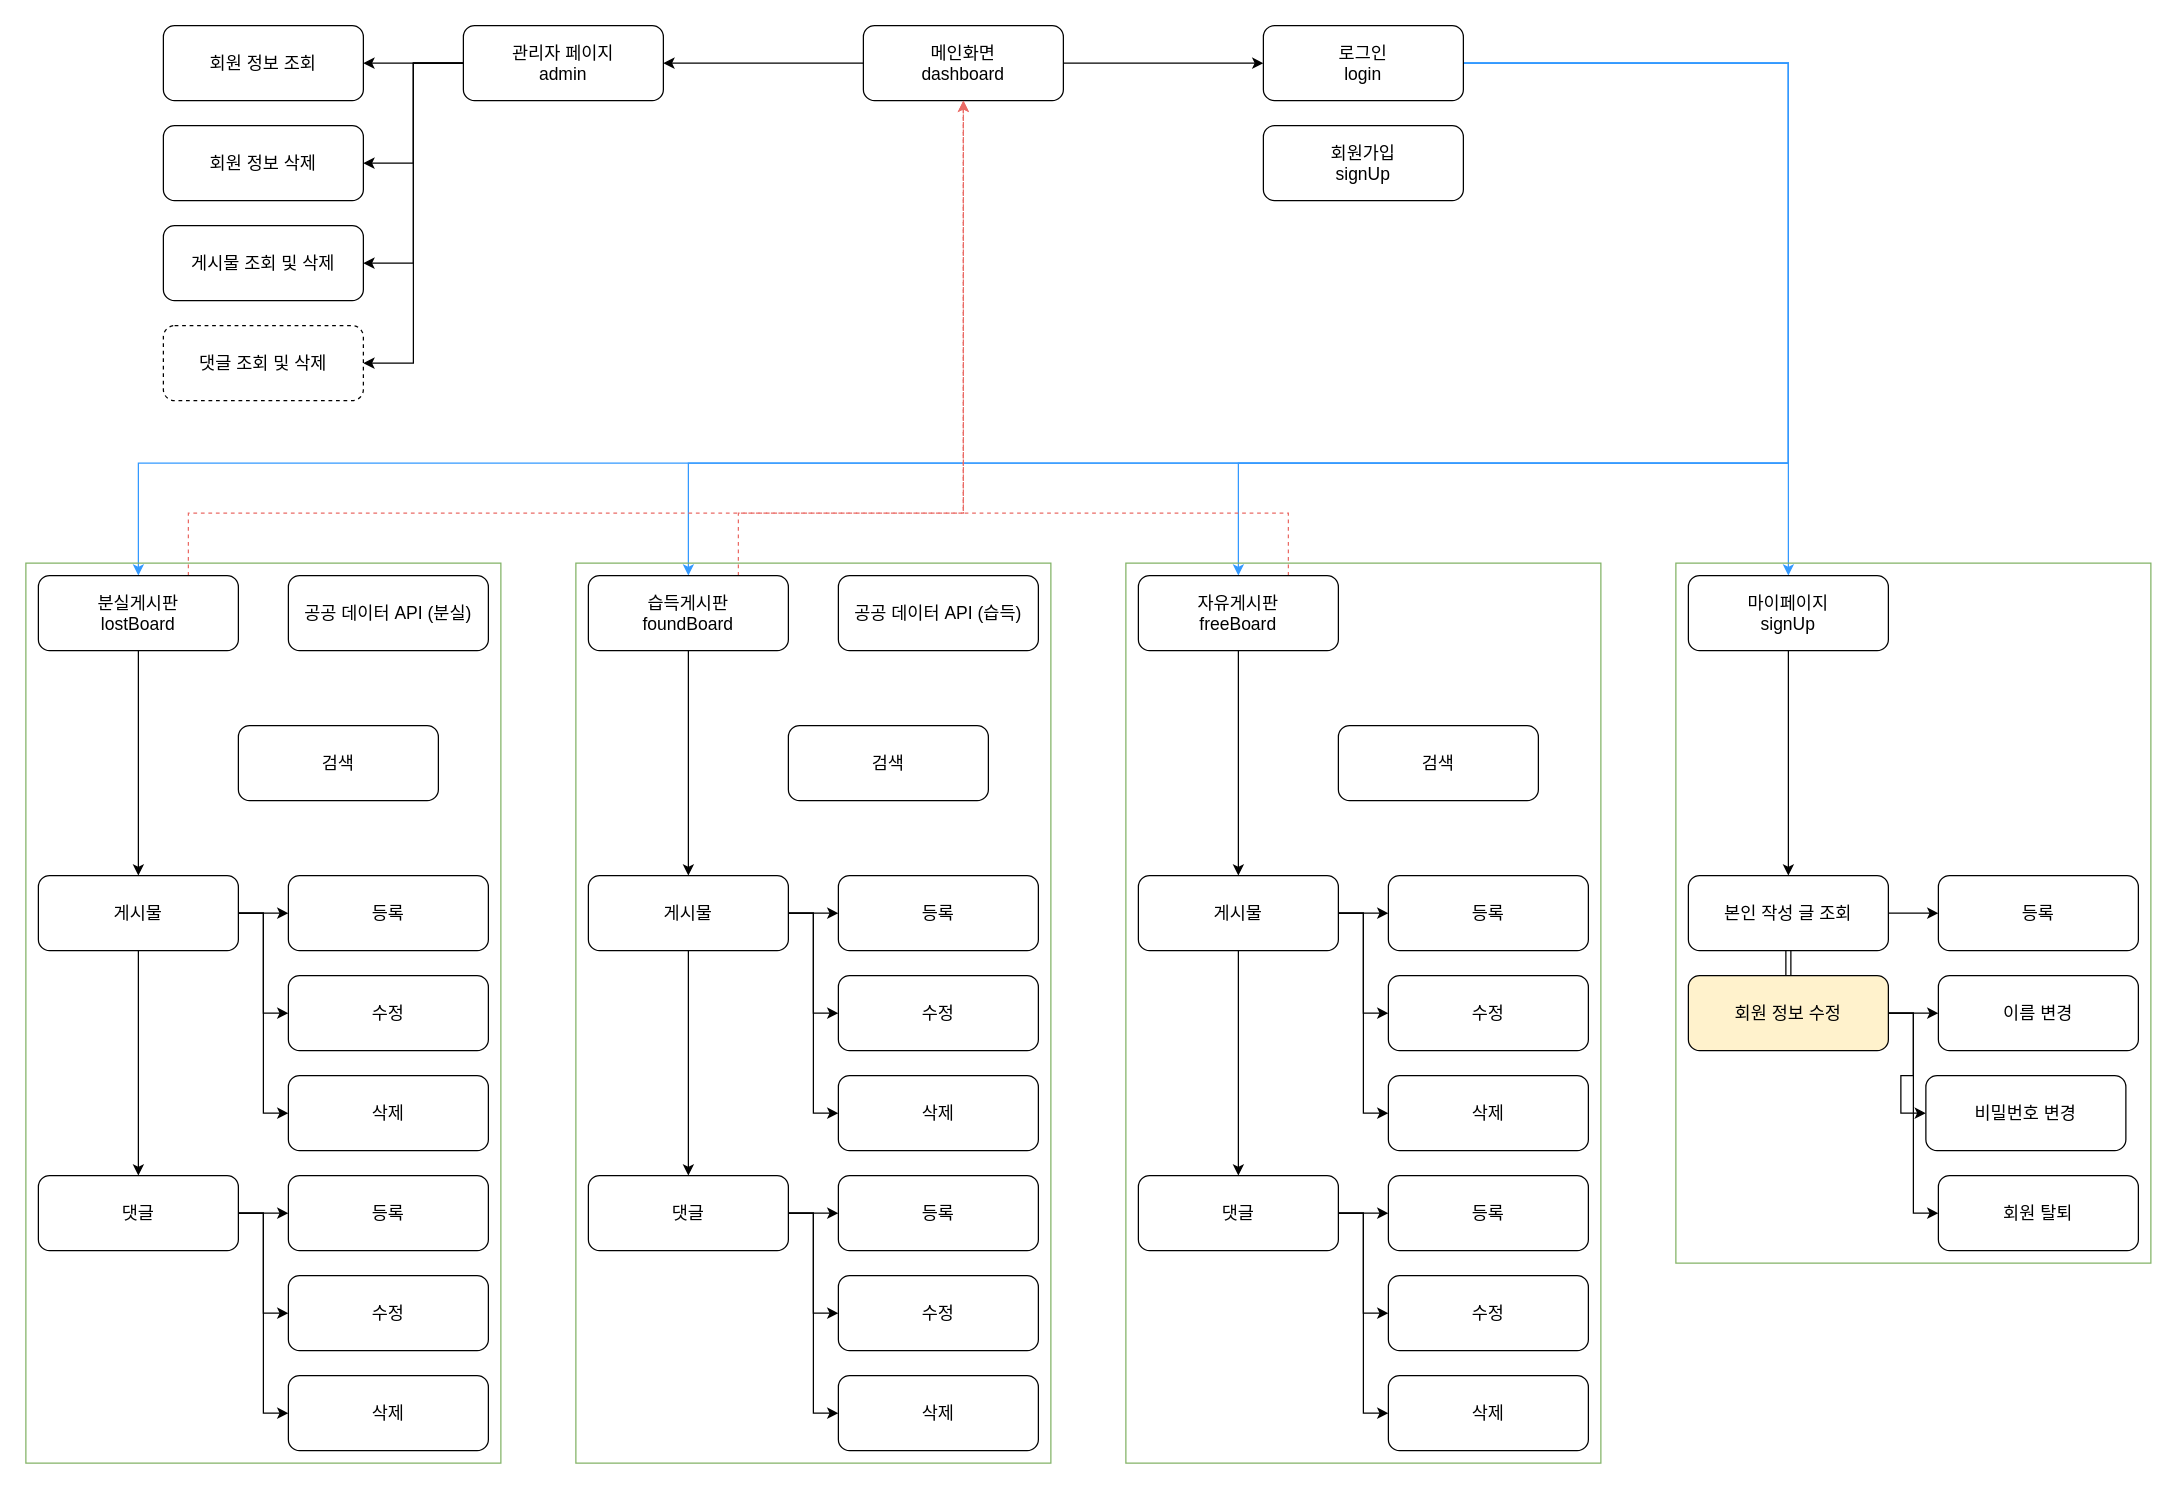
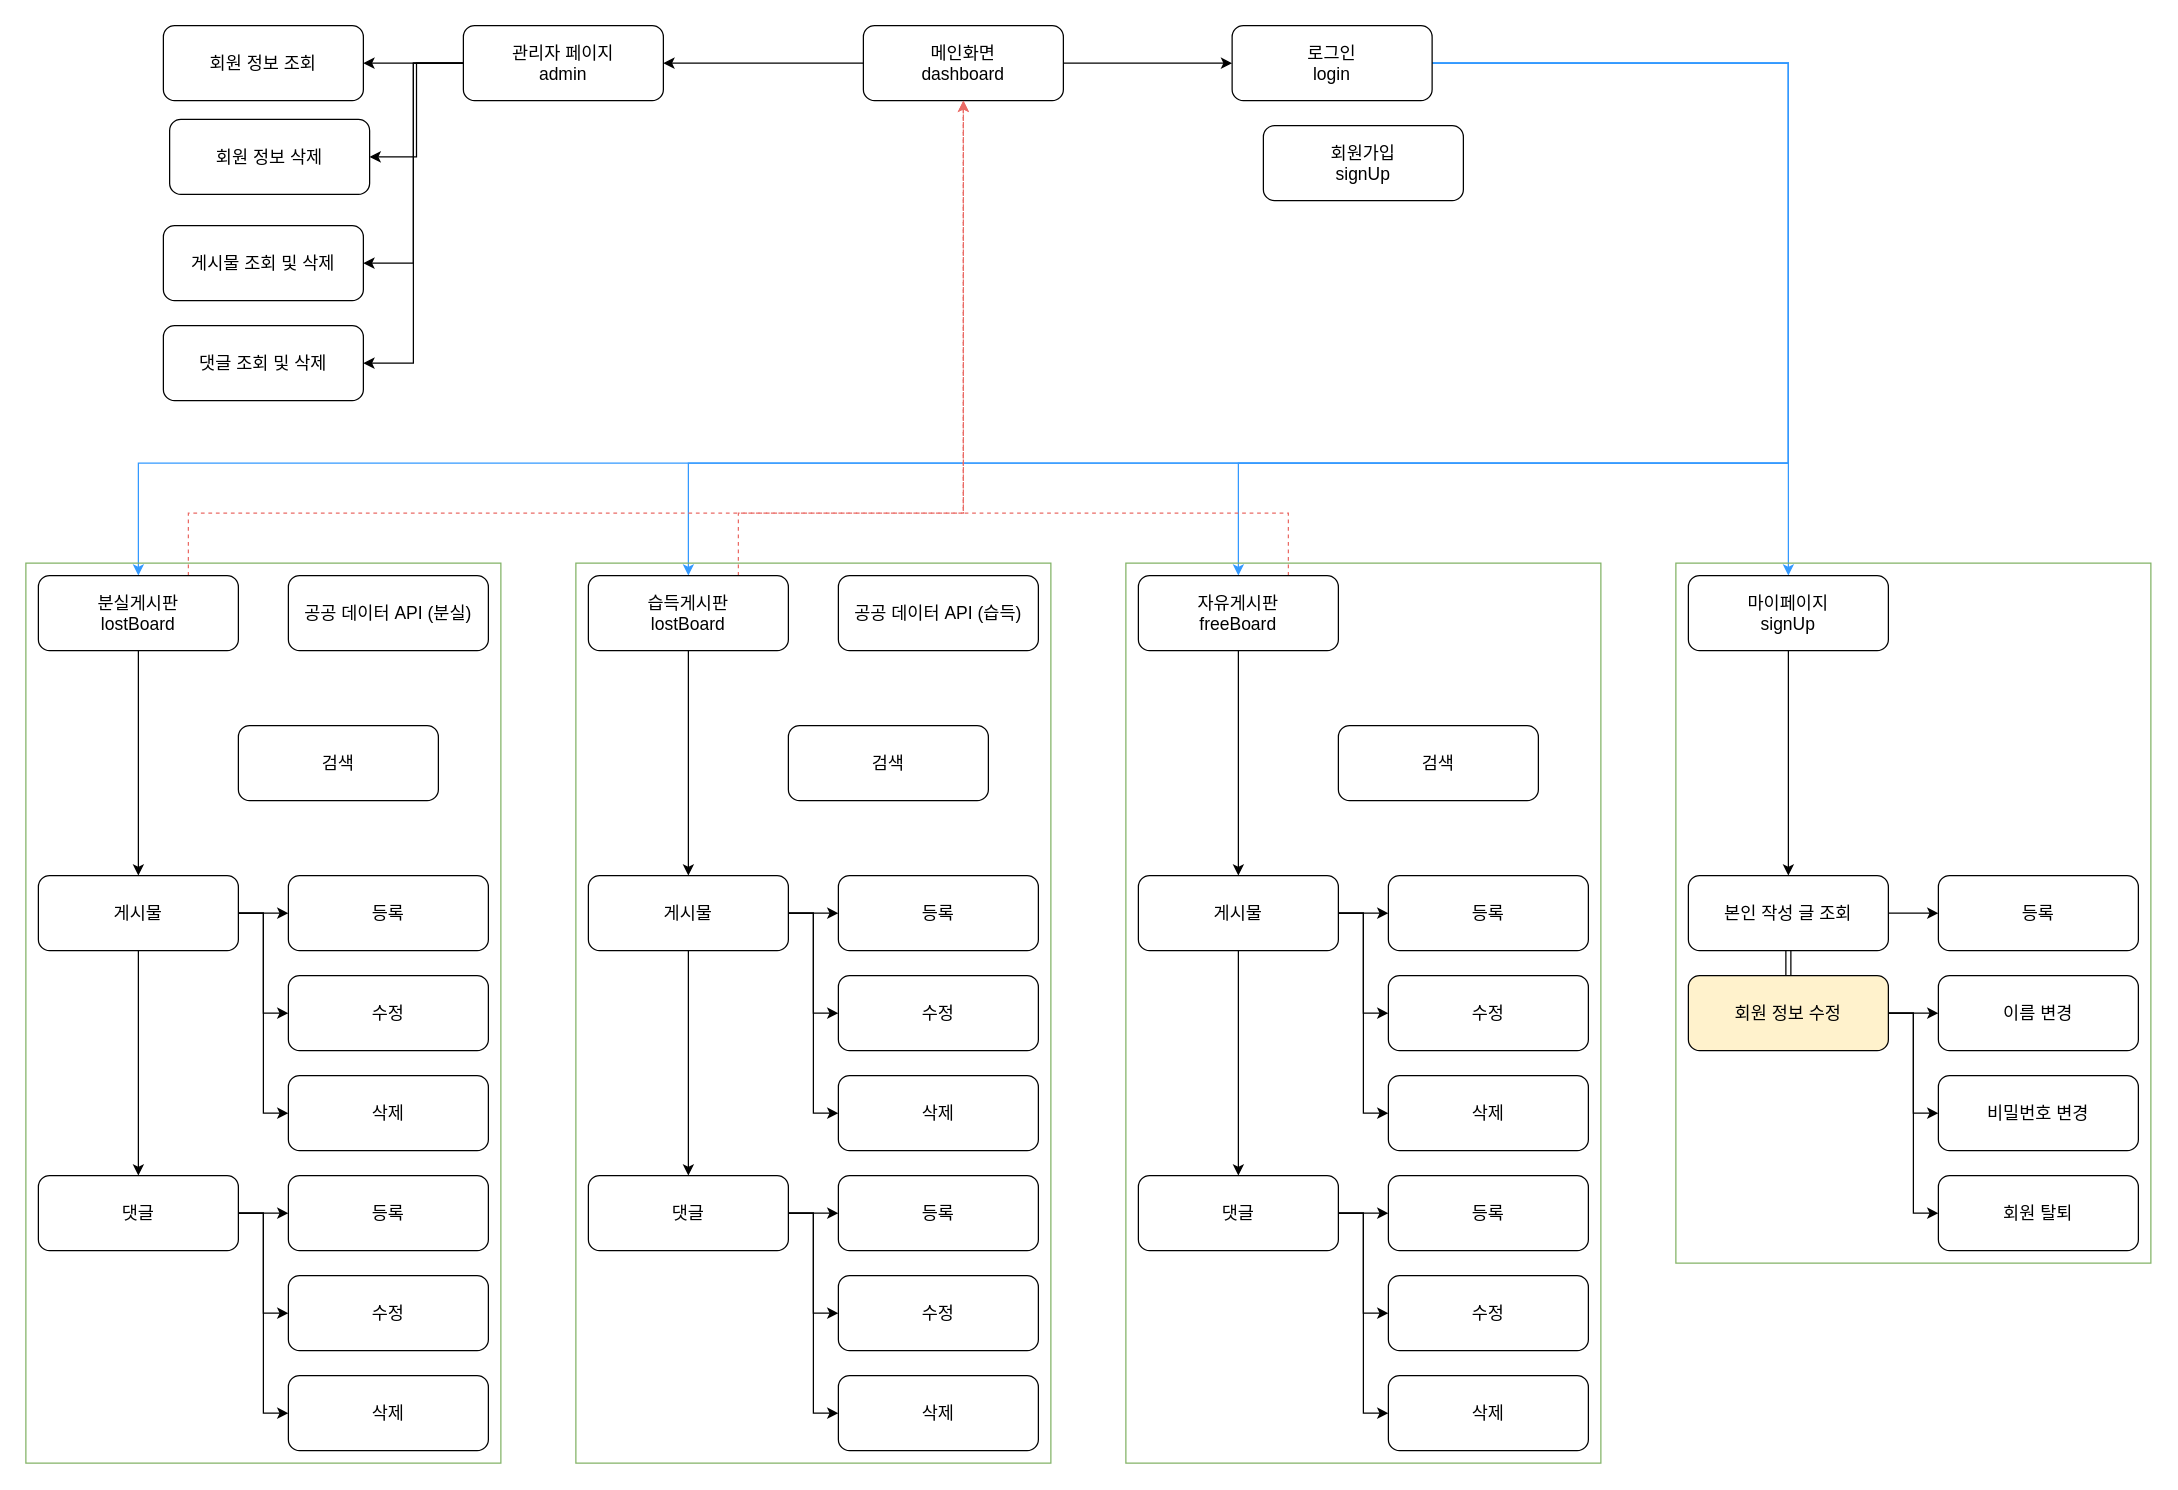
(1363, 63) -> (1332, 63)
(263, 163) -> (269, 157)
(263, 363) -> (263, 363)
(688, 613) -> (688, 613)
(2026, 1113) -> (2038, 1113)
